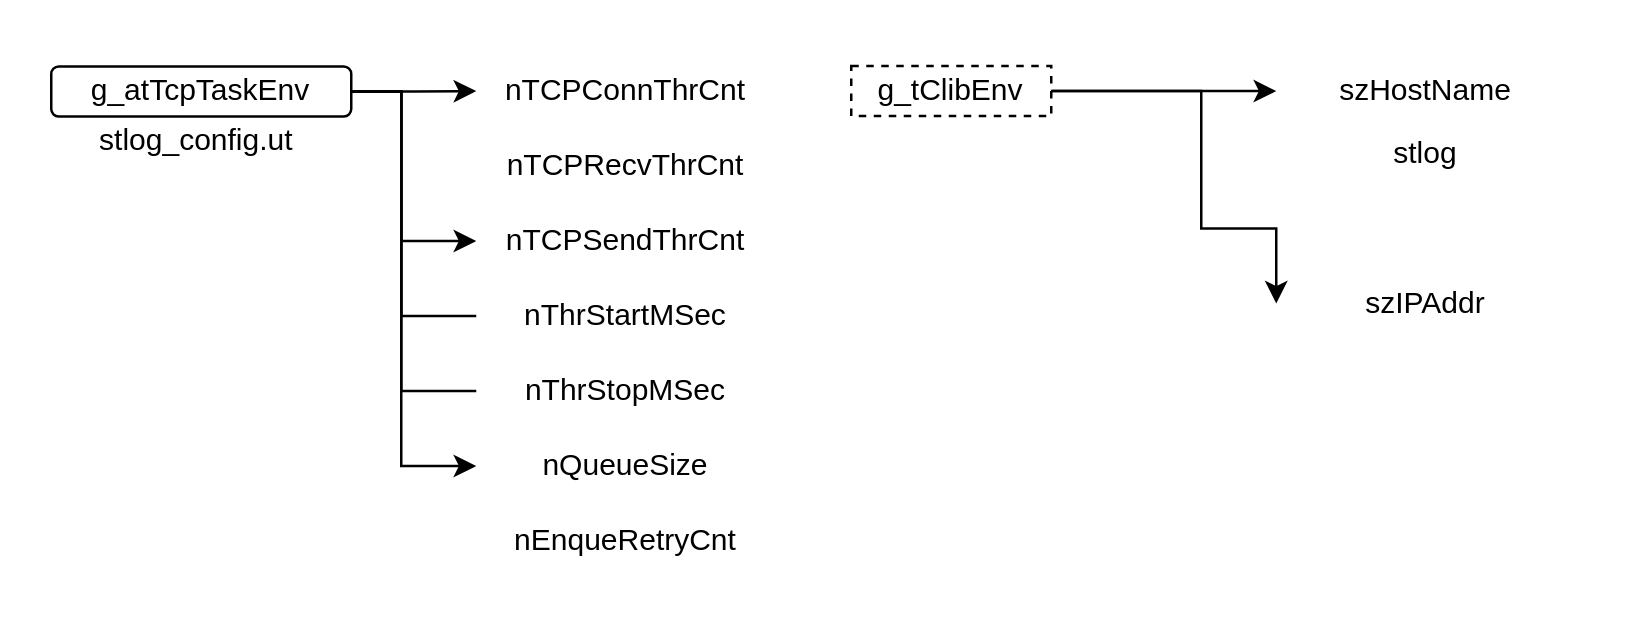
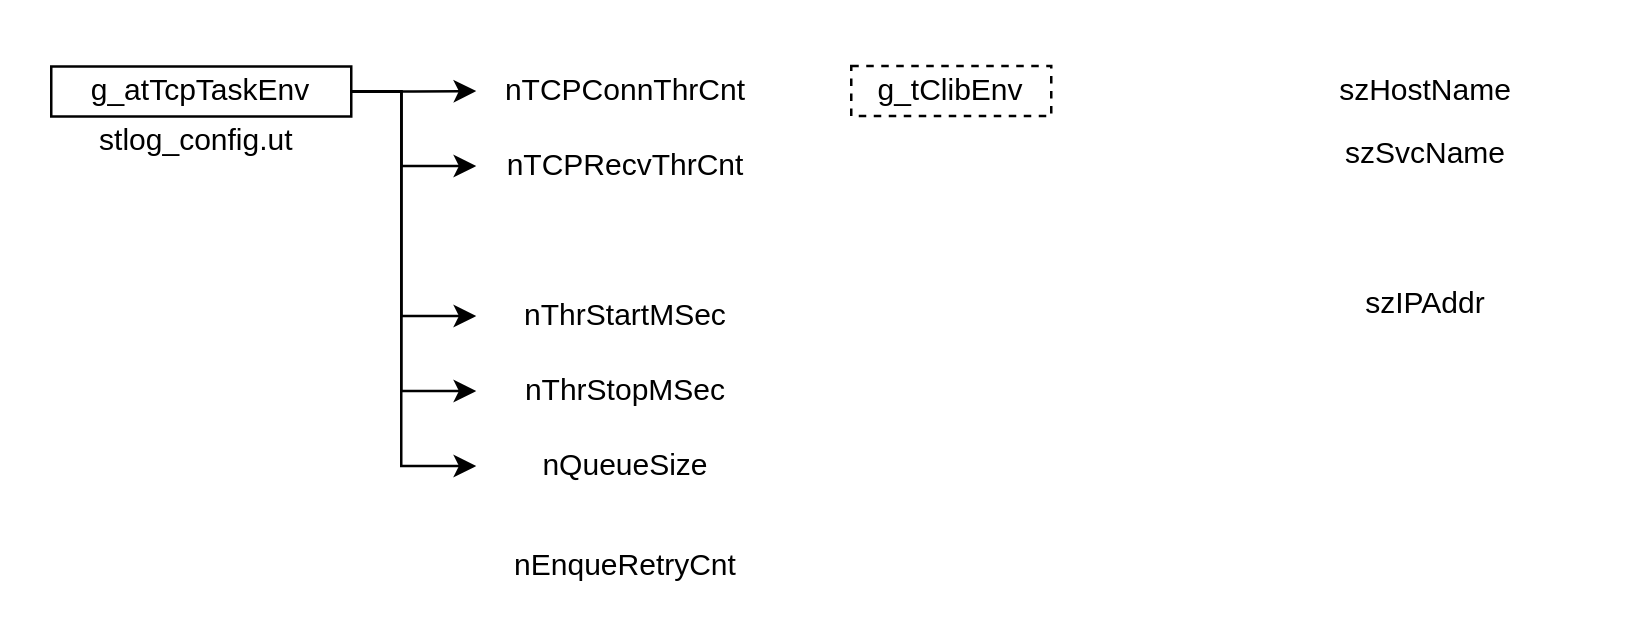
(201, 91) -> (201, 91)
(1233, 91) -> none
(1426, 154) -> (1426, 154)
none -> (433, 166)
(1201, 228) -> none
(433, 241) -> none
(626, 241) -> none
(466, 316) -> (458, 316)
(466, 391) -> (458, 391)
(626, 541) -> (626, 566)
